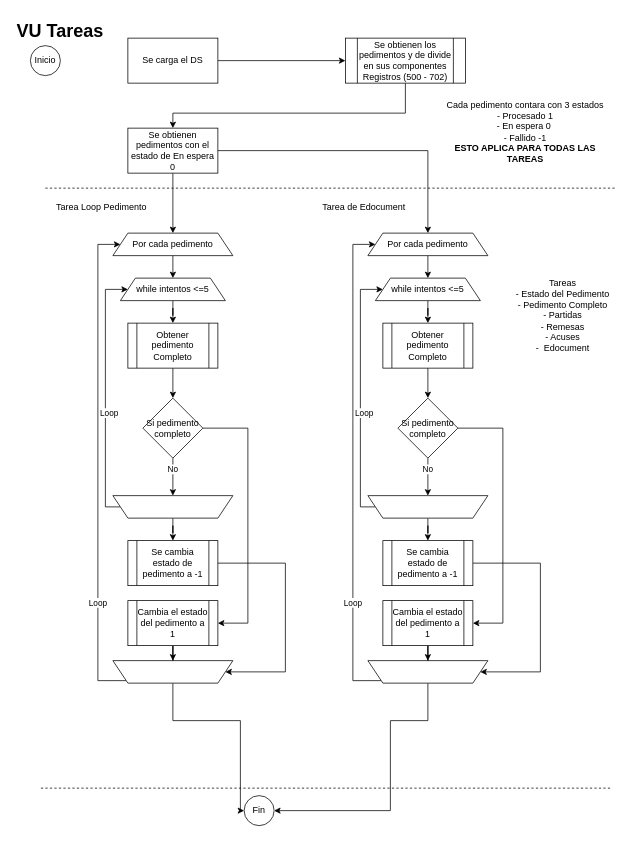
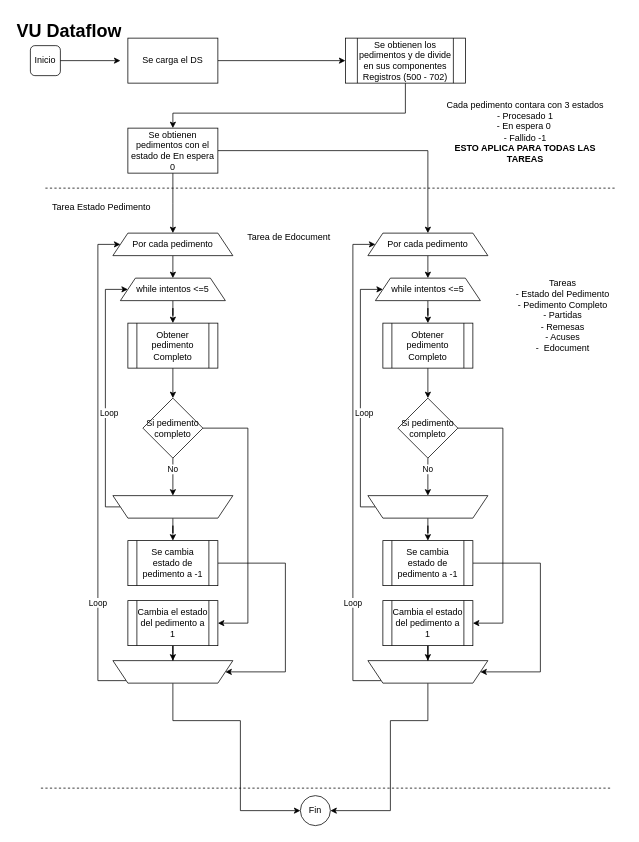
(38, 26) -> (42, 26)
(45, 60) -> (45, 60)
none -> (87, 60)
(102, 207) -> (102, 207)
(364, 207) -> (289, 237)
(259, 810) -> (315, 810)
